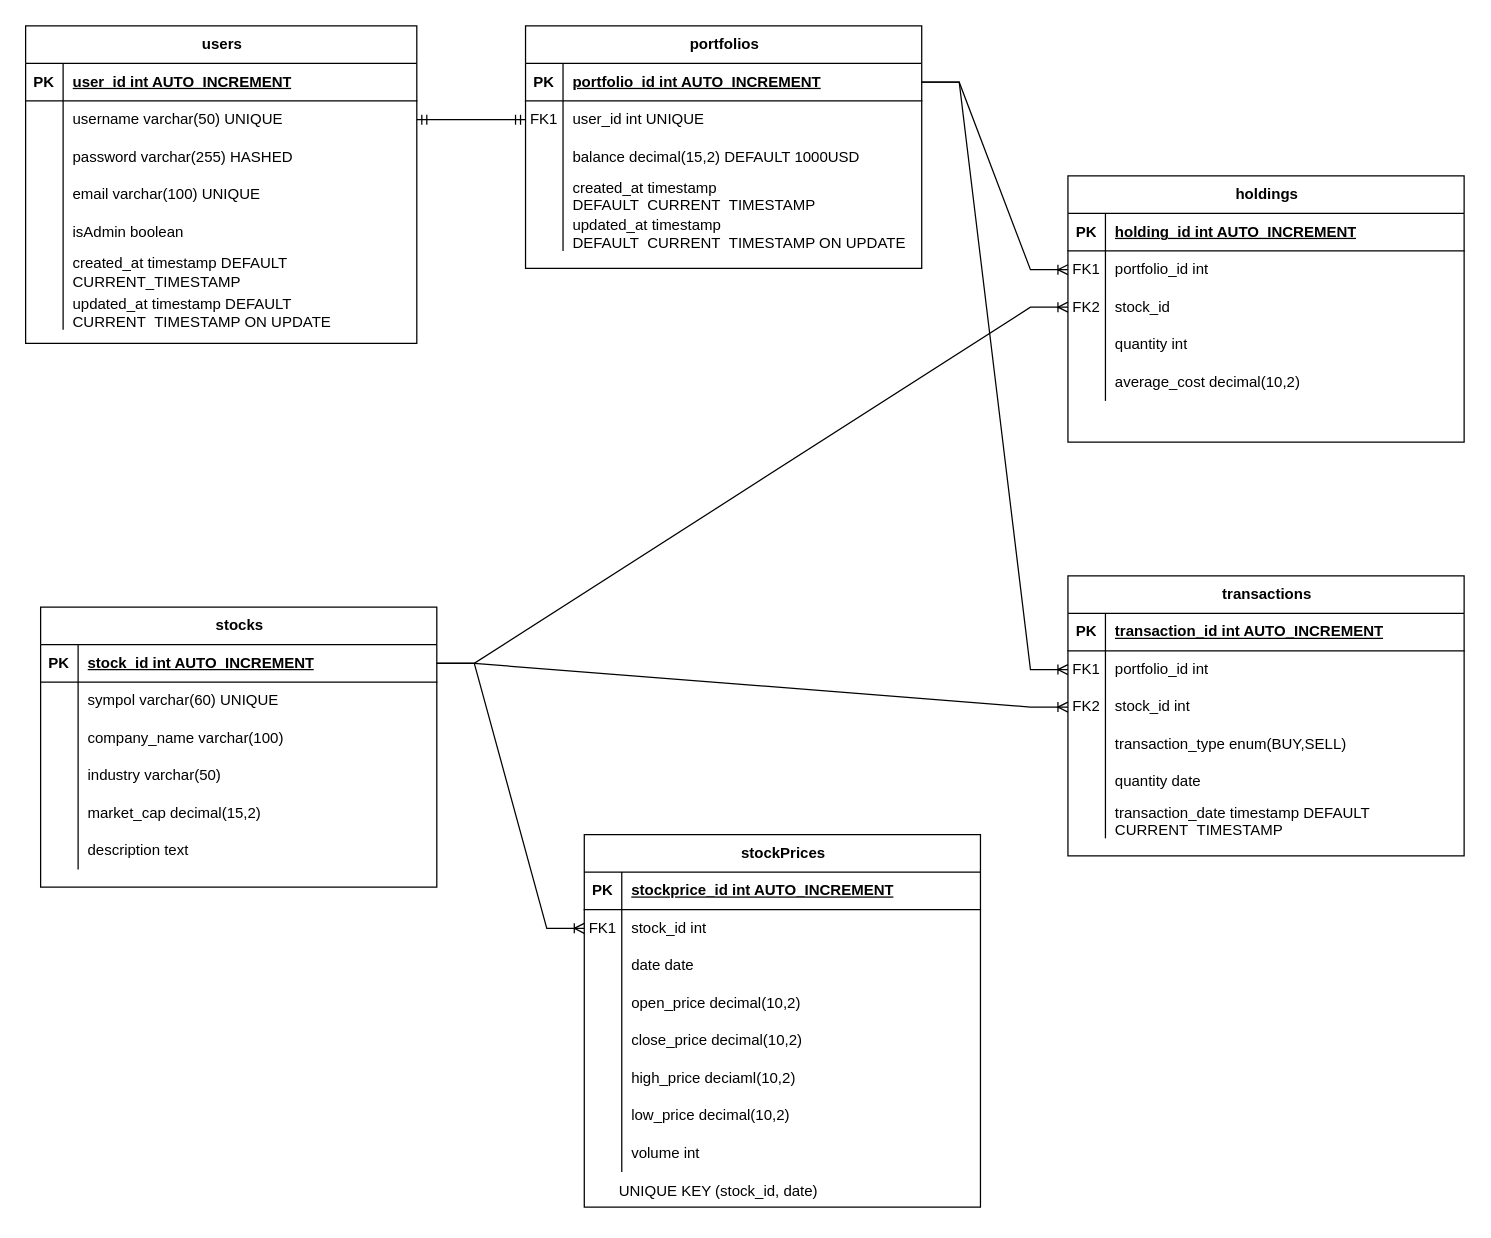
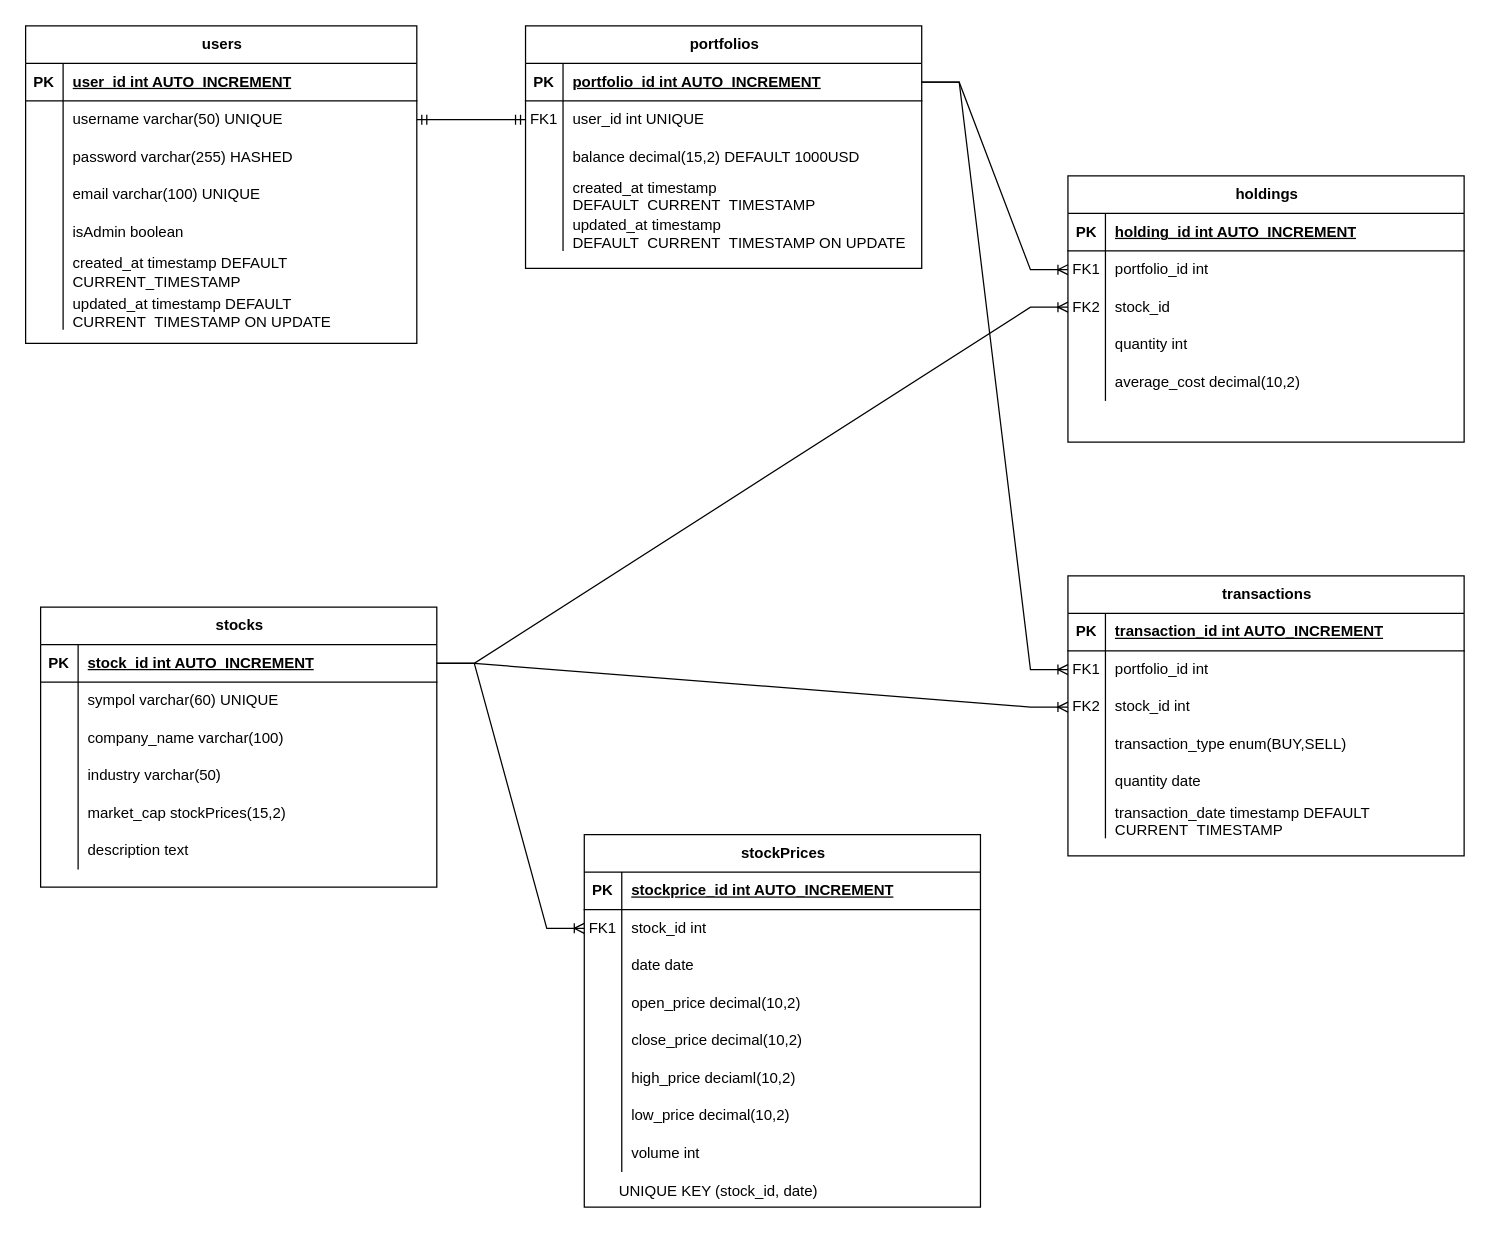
(181, 813) -> (200, 813)
